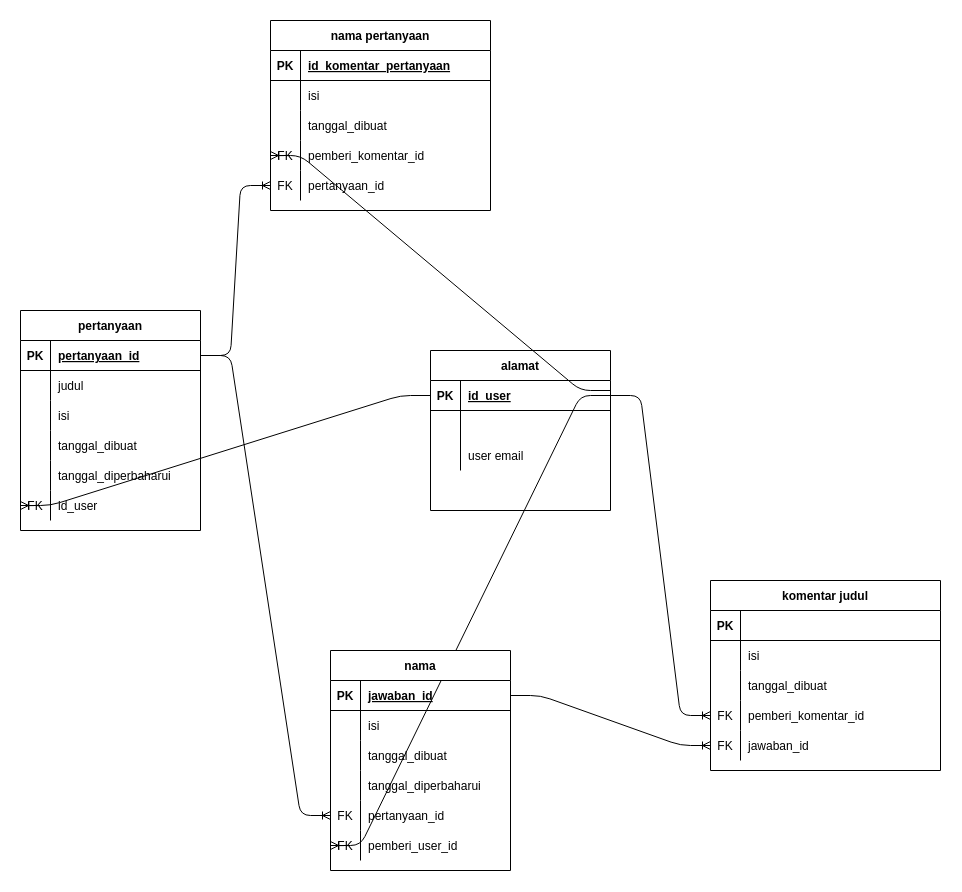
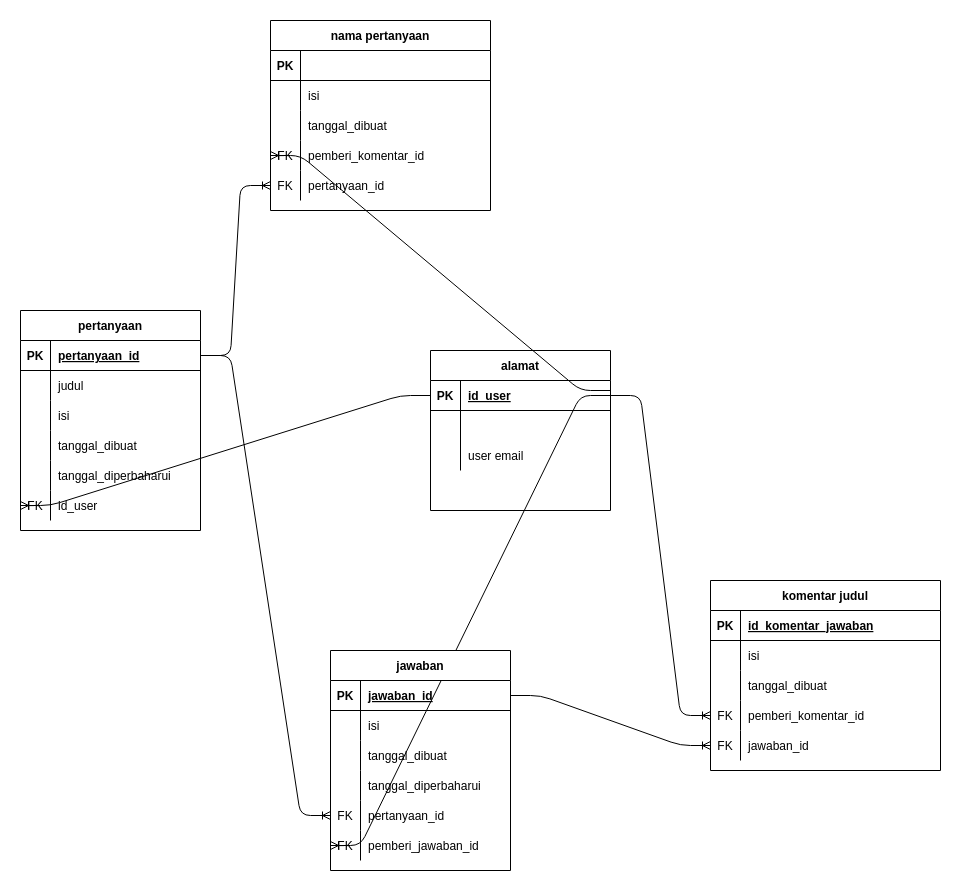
(396, 66) -> none
none -> (841, 626)
(420, 666) -> (420, 666)
(415, 846) -> (425, 846)
